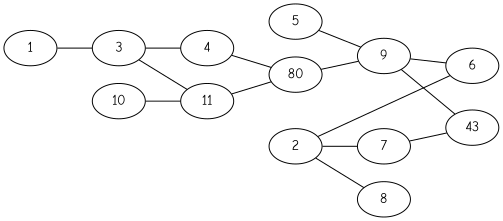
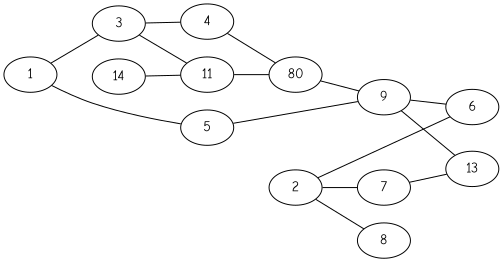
(119, 101) -> (119, 77)
none -> (115, 110)
(472, 128) -> (472, 169)
